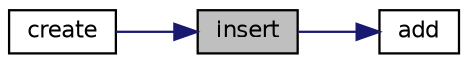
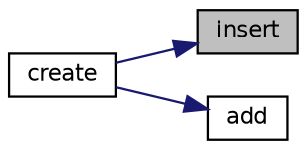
(327, 32) -> (151, 96)
